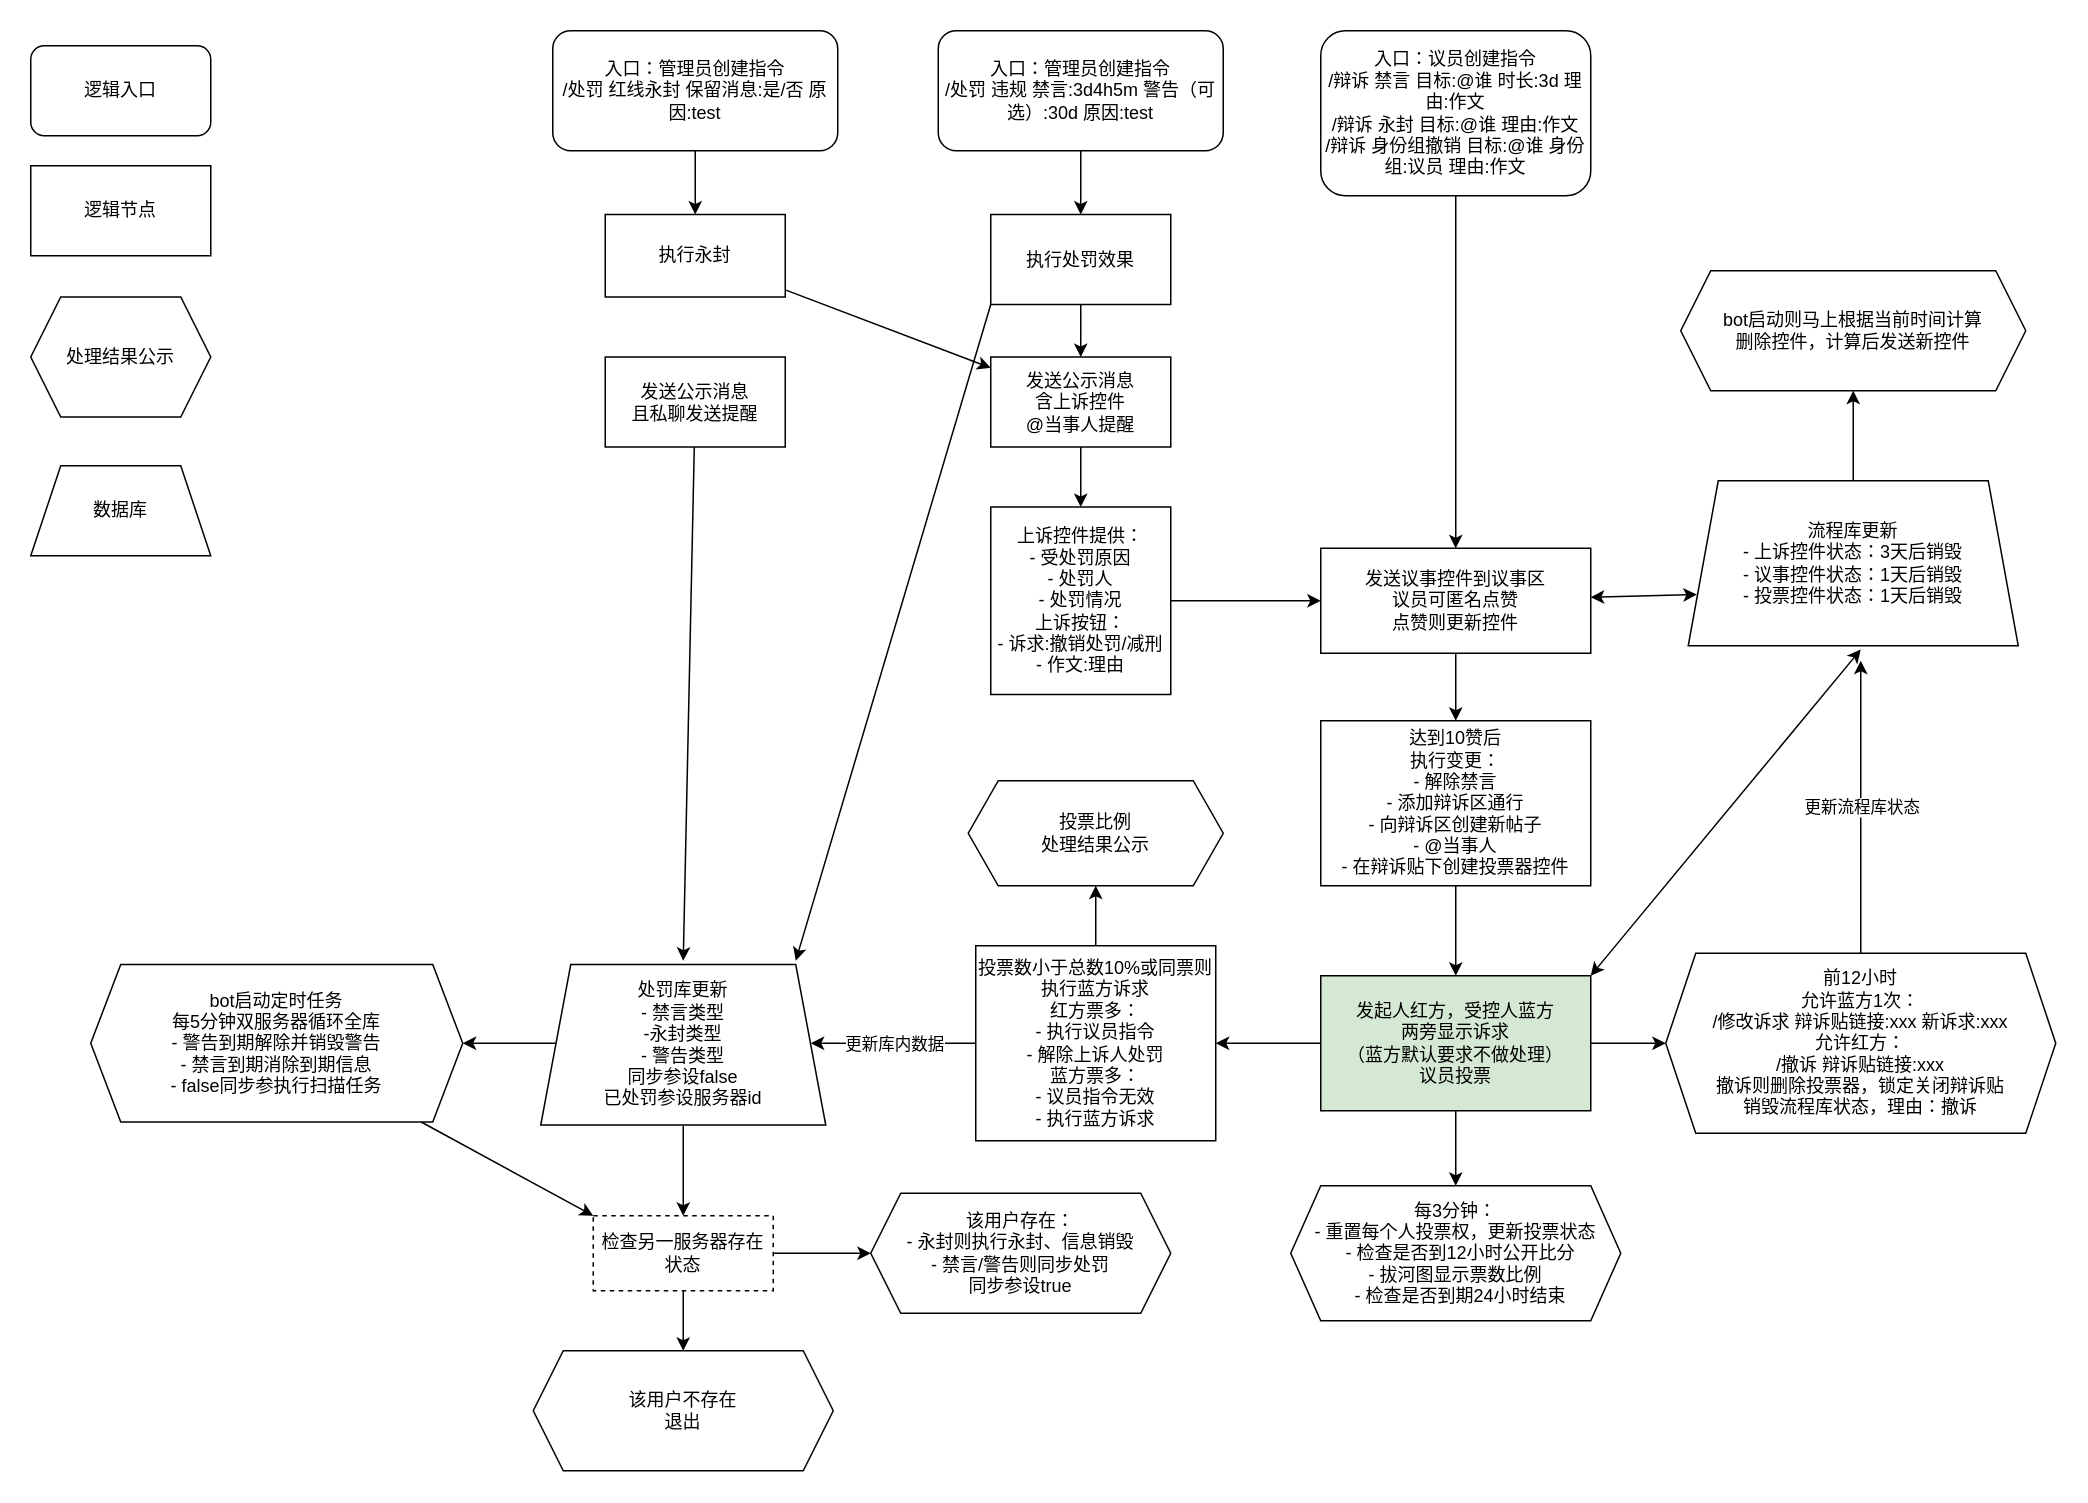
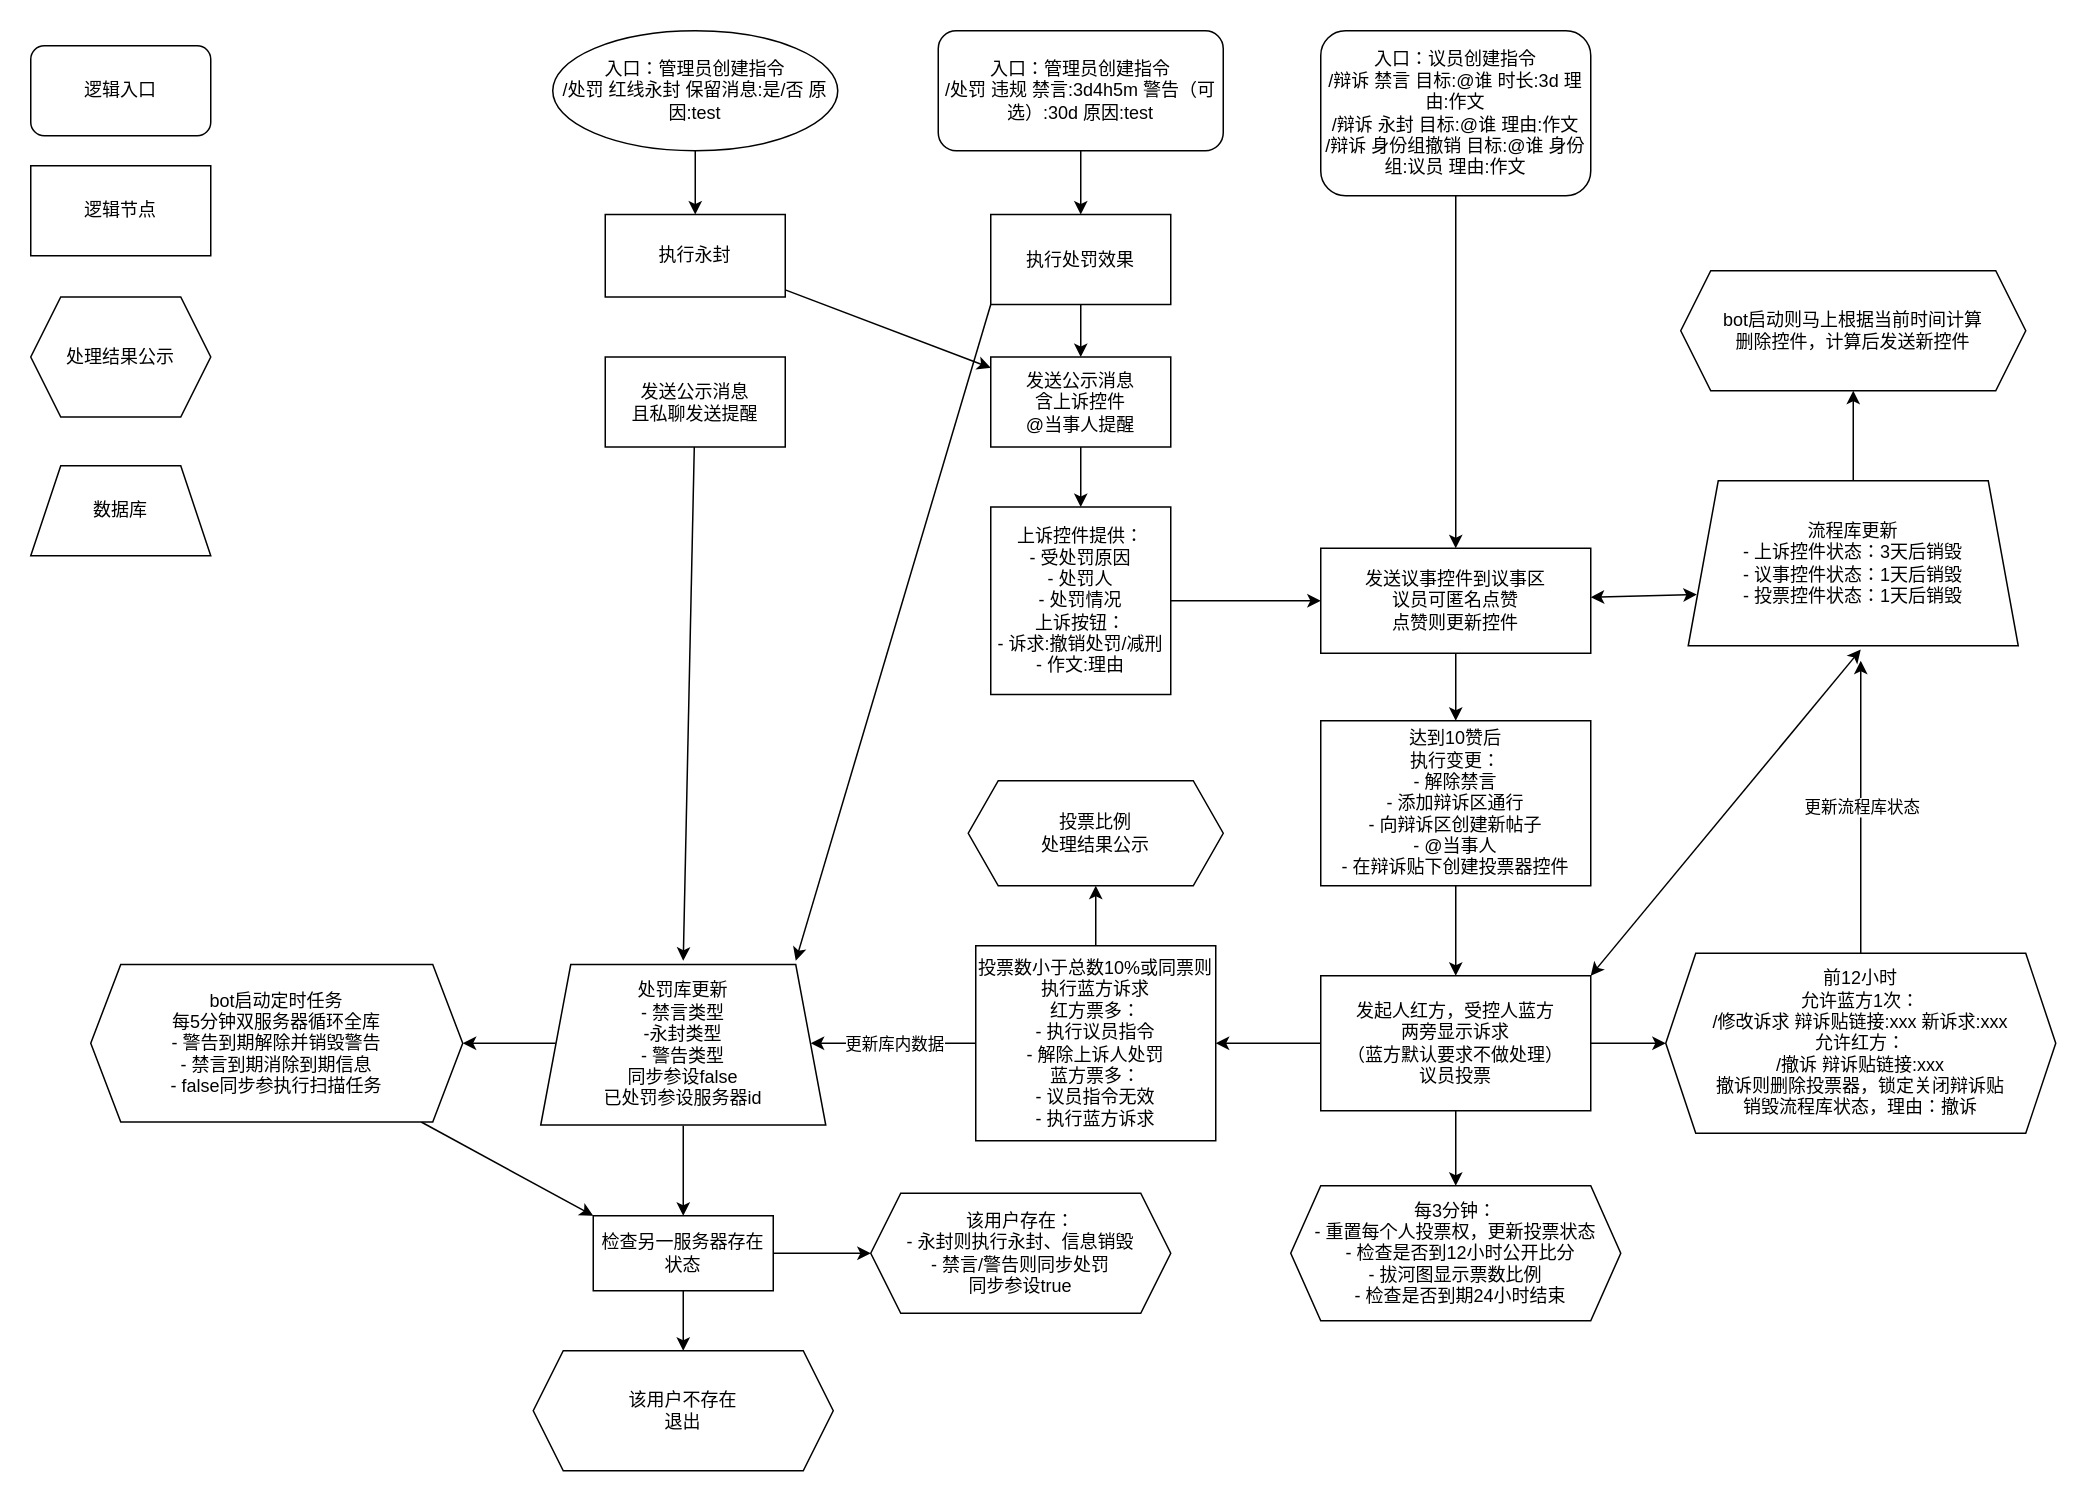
(695, 91) -> (695, 91)
(1456, 1043) -> (1456, 1043)
(683, 1253) -> (683, 1253)
